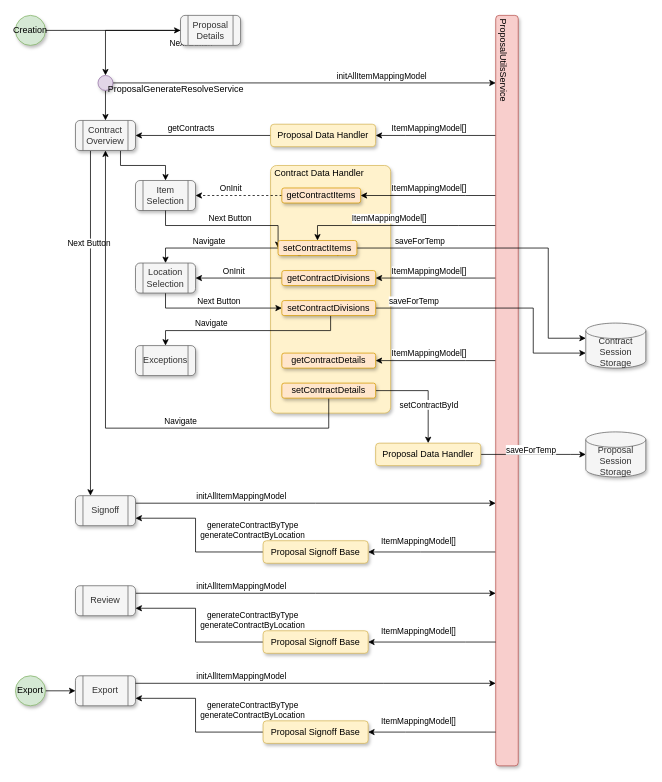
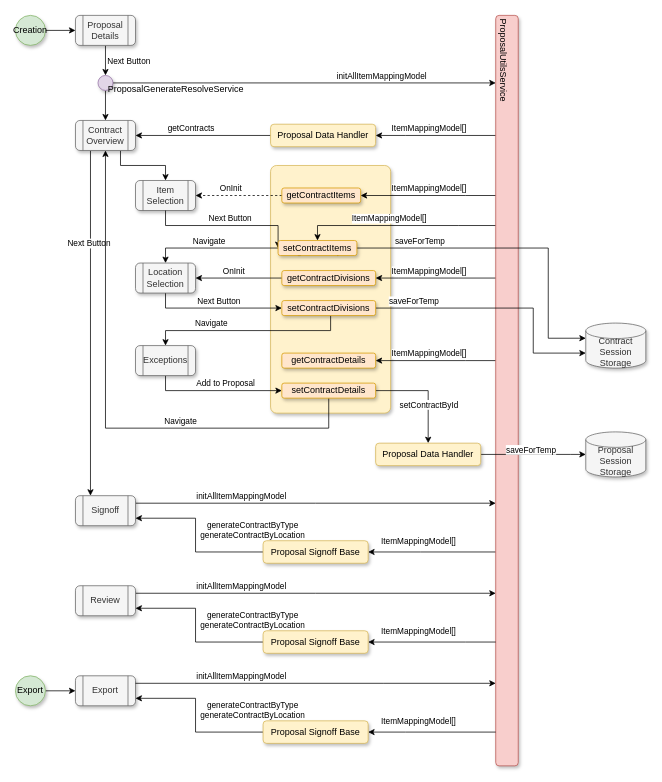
(210, 30) -> (105, 30)
(319, 173) -> none
none -> (214, 390)
